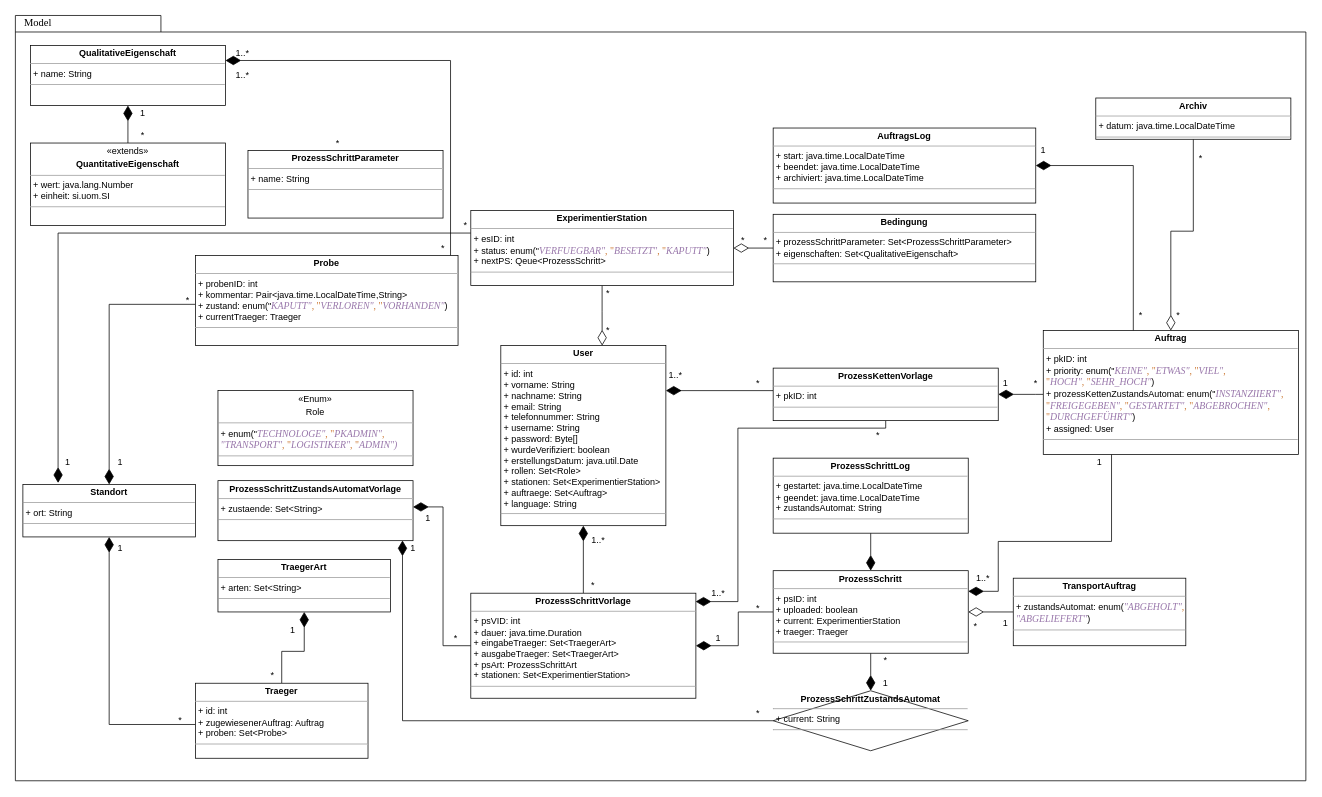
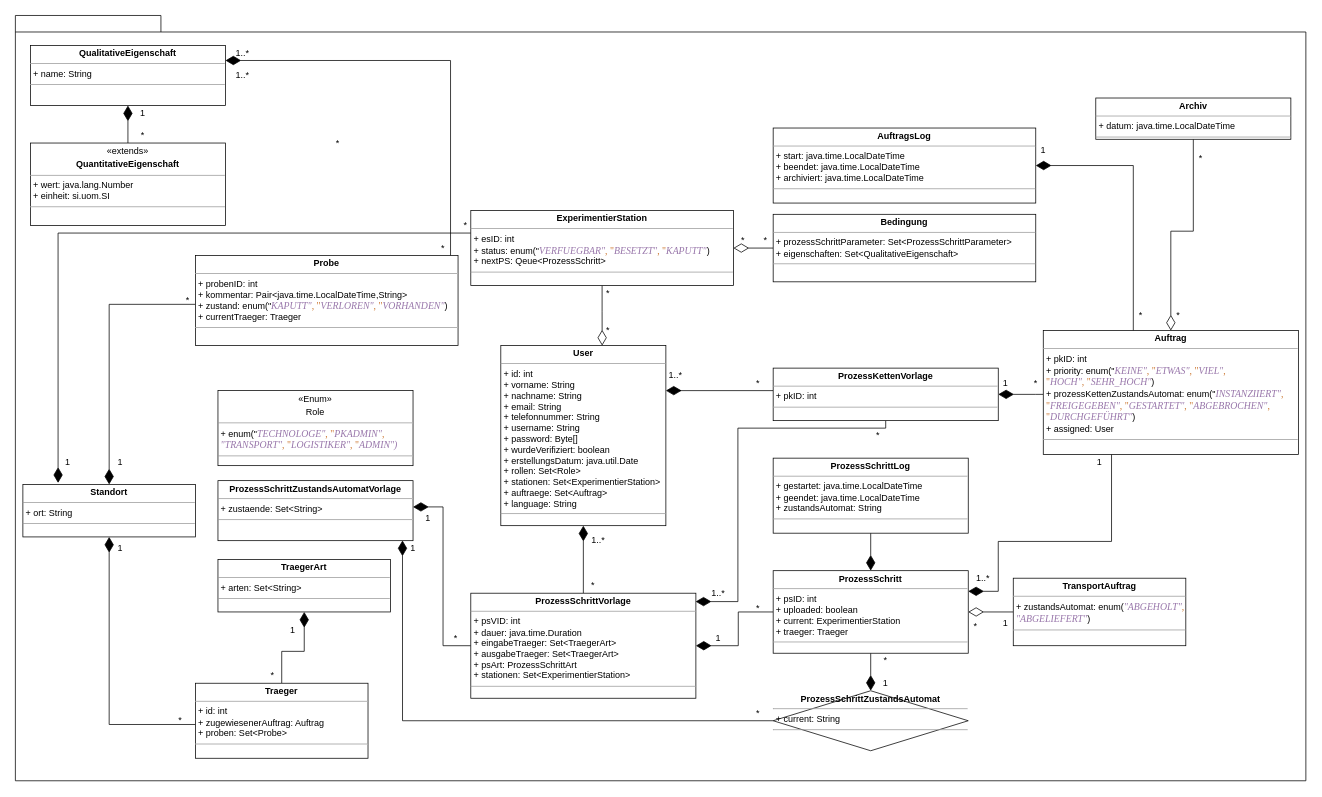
(72, 23) -> none
(345, 184) -> none
